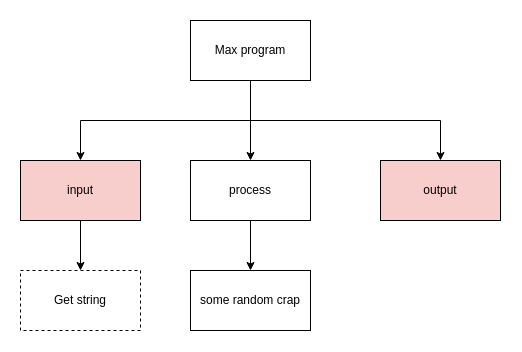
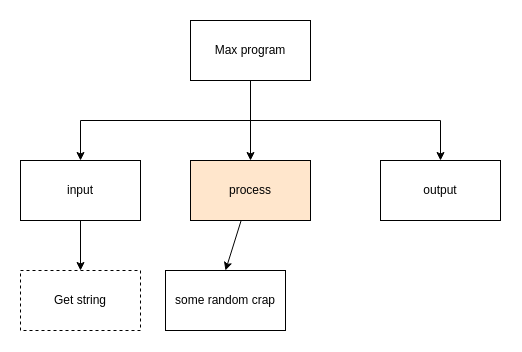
(81, 191) -> (81, 191)
(251, 191) -> (251, 191)
(441, 191) -> (441, 191)
(251, 301) -> (226, 301)
